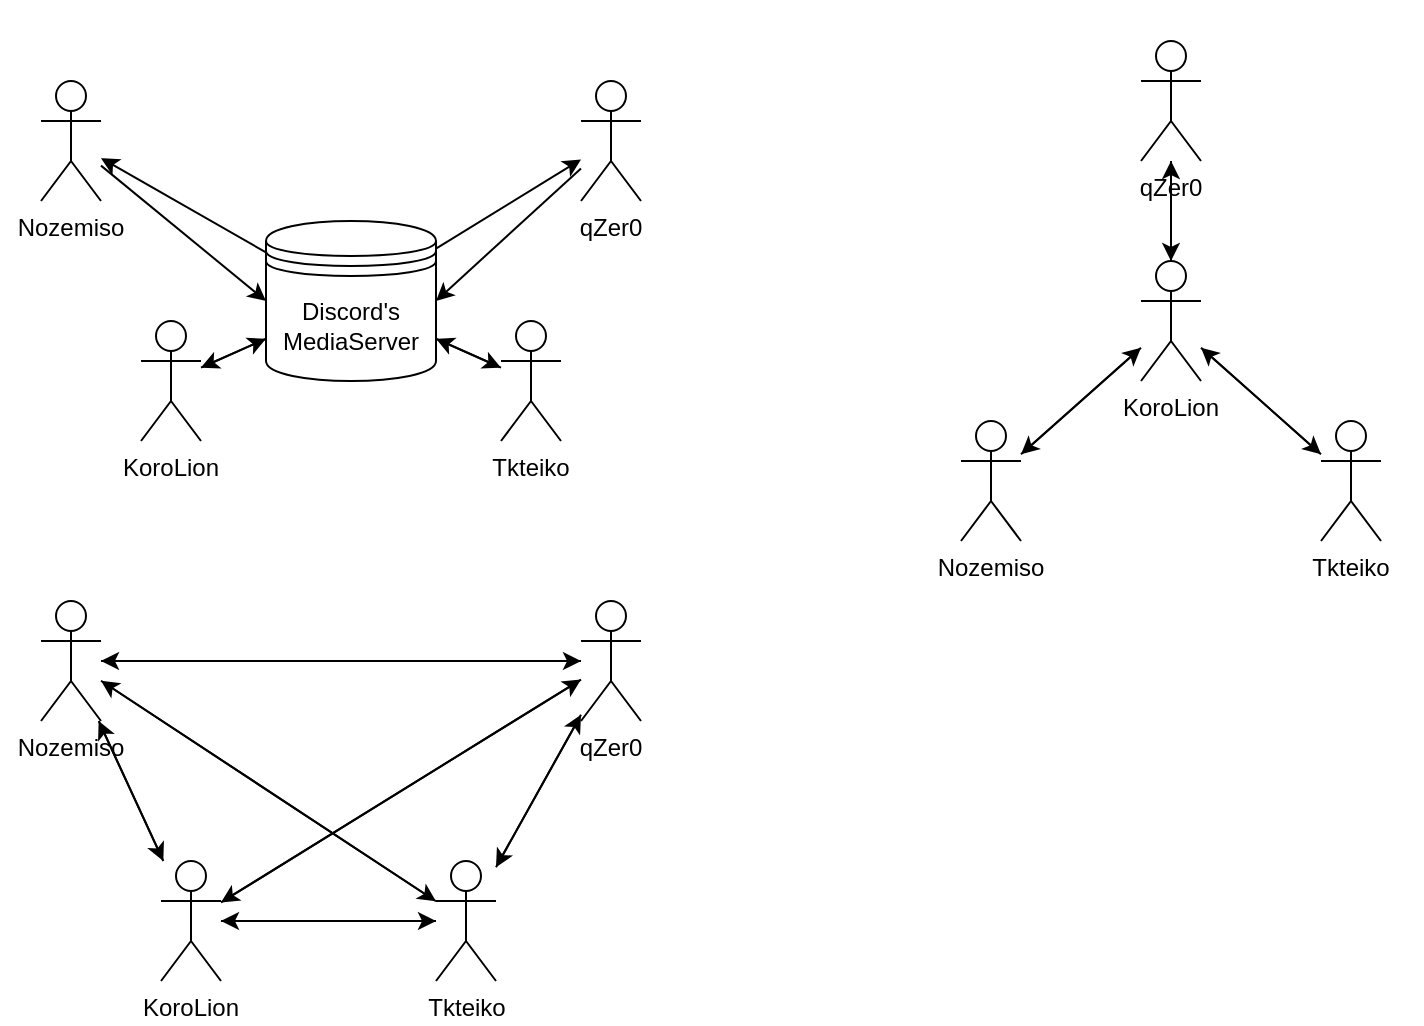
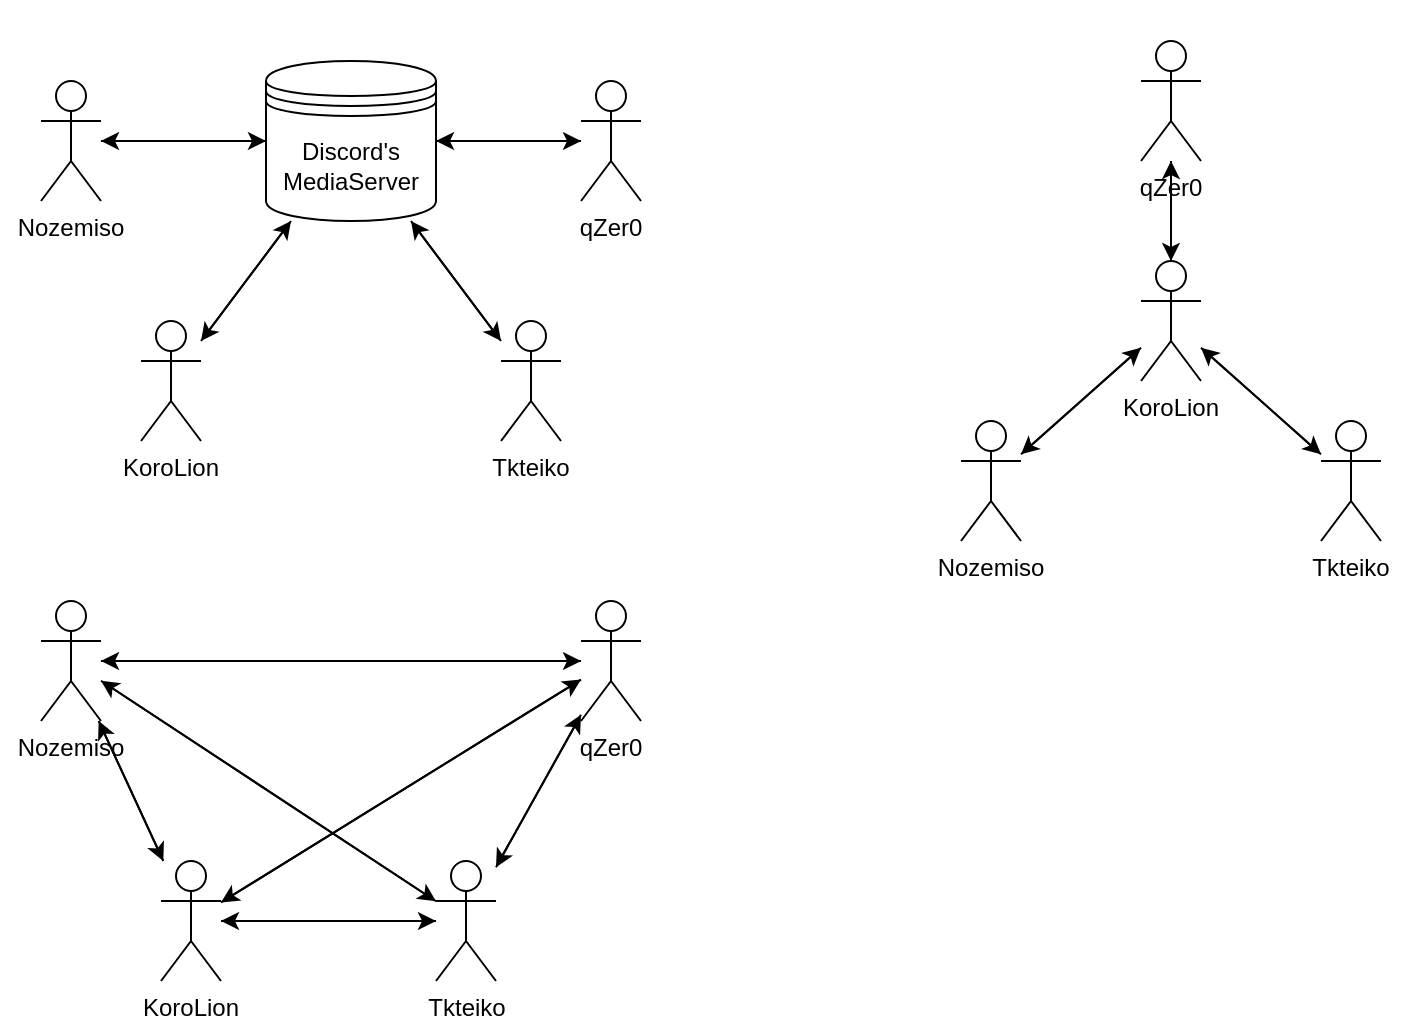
(351, 301) -> (351, 141)
